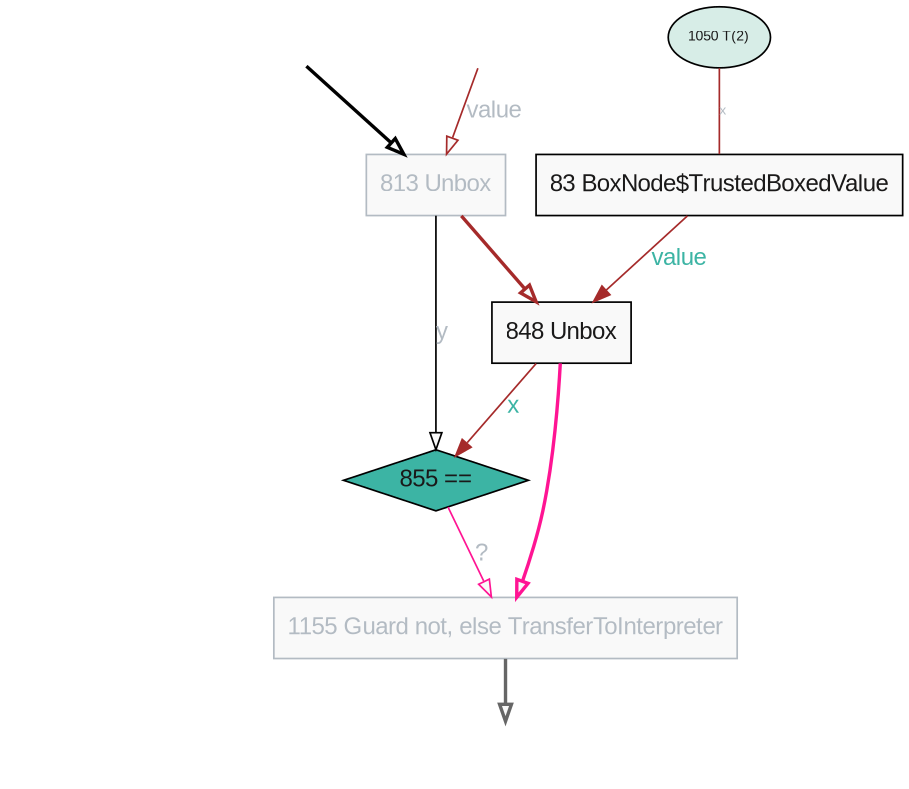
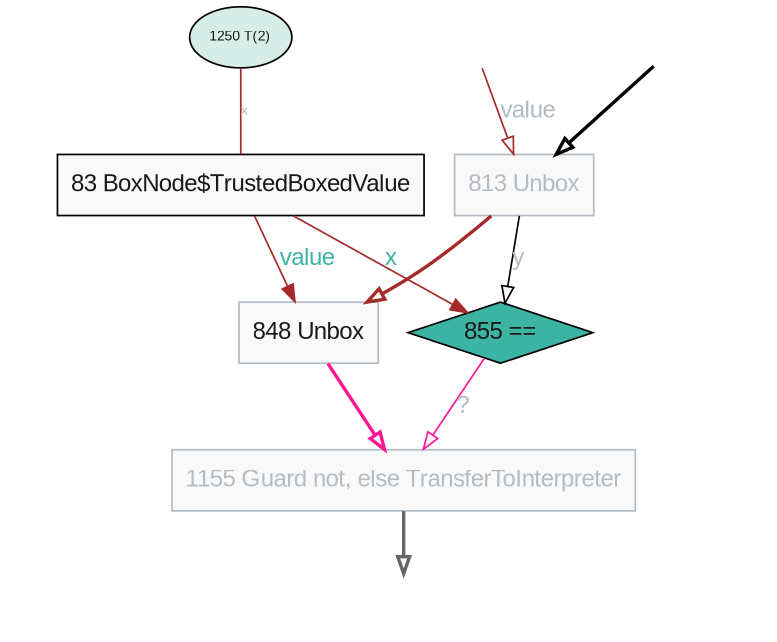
(719, 37) -> (241, 37)
(562, 333) -> (309, 333)
(502, 403) -> (373, 260)
